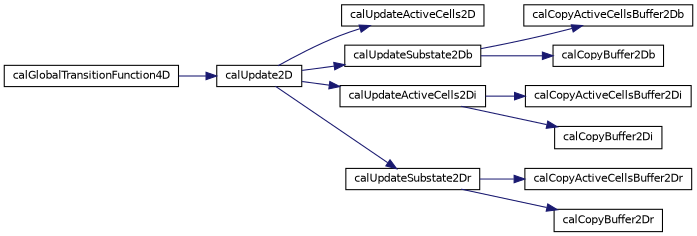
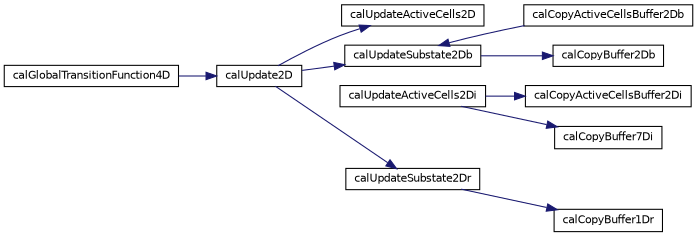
(527, 39) -> (487, 34)
(316, 83) -> none
(608, 138) -> (608, 138)
(608, 179) -> none
(608, 220) -> (608, 220)
